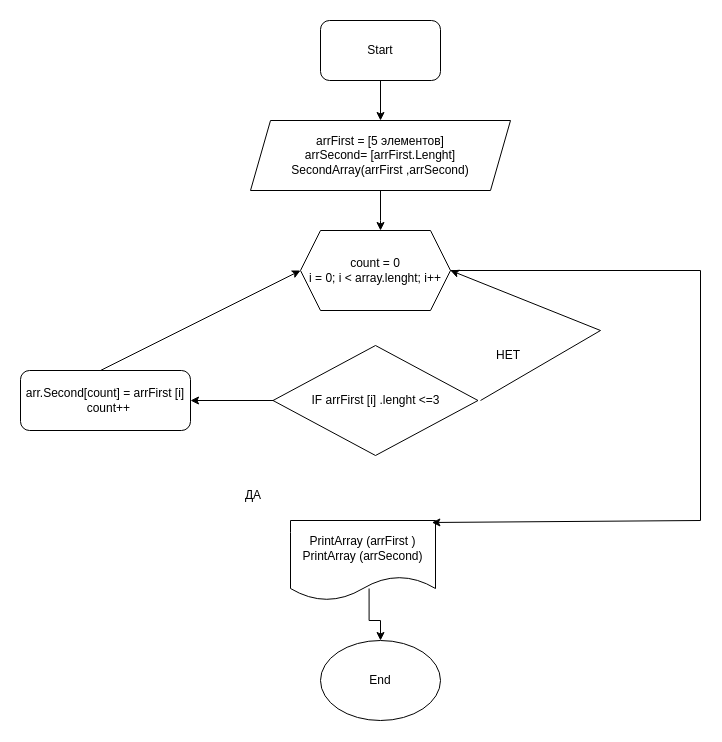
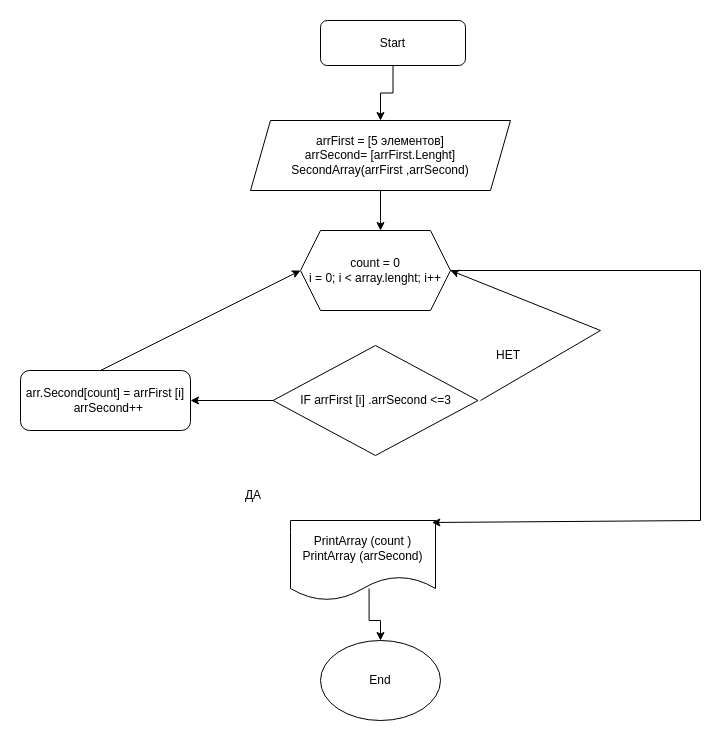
(381, 51) -> (393, 43)
(106, 401) -> (106, 401)
(376, 401) -> (376, 401)
(363, 549) -> (363, 549)
